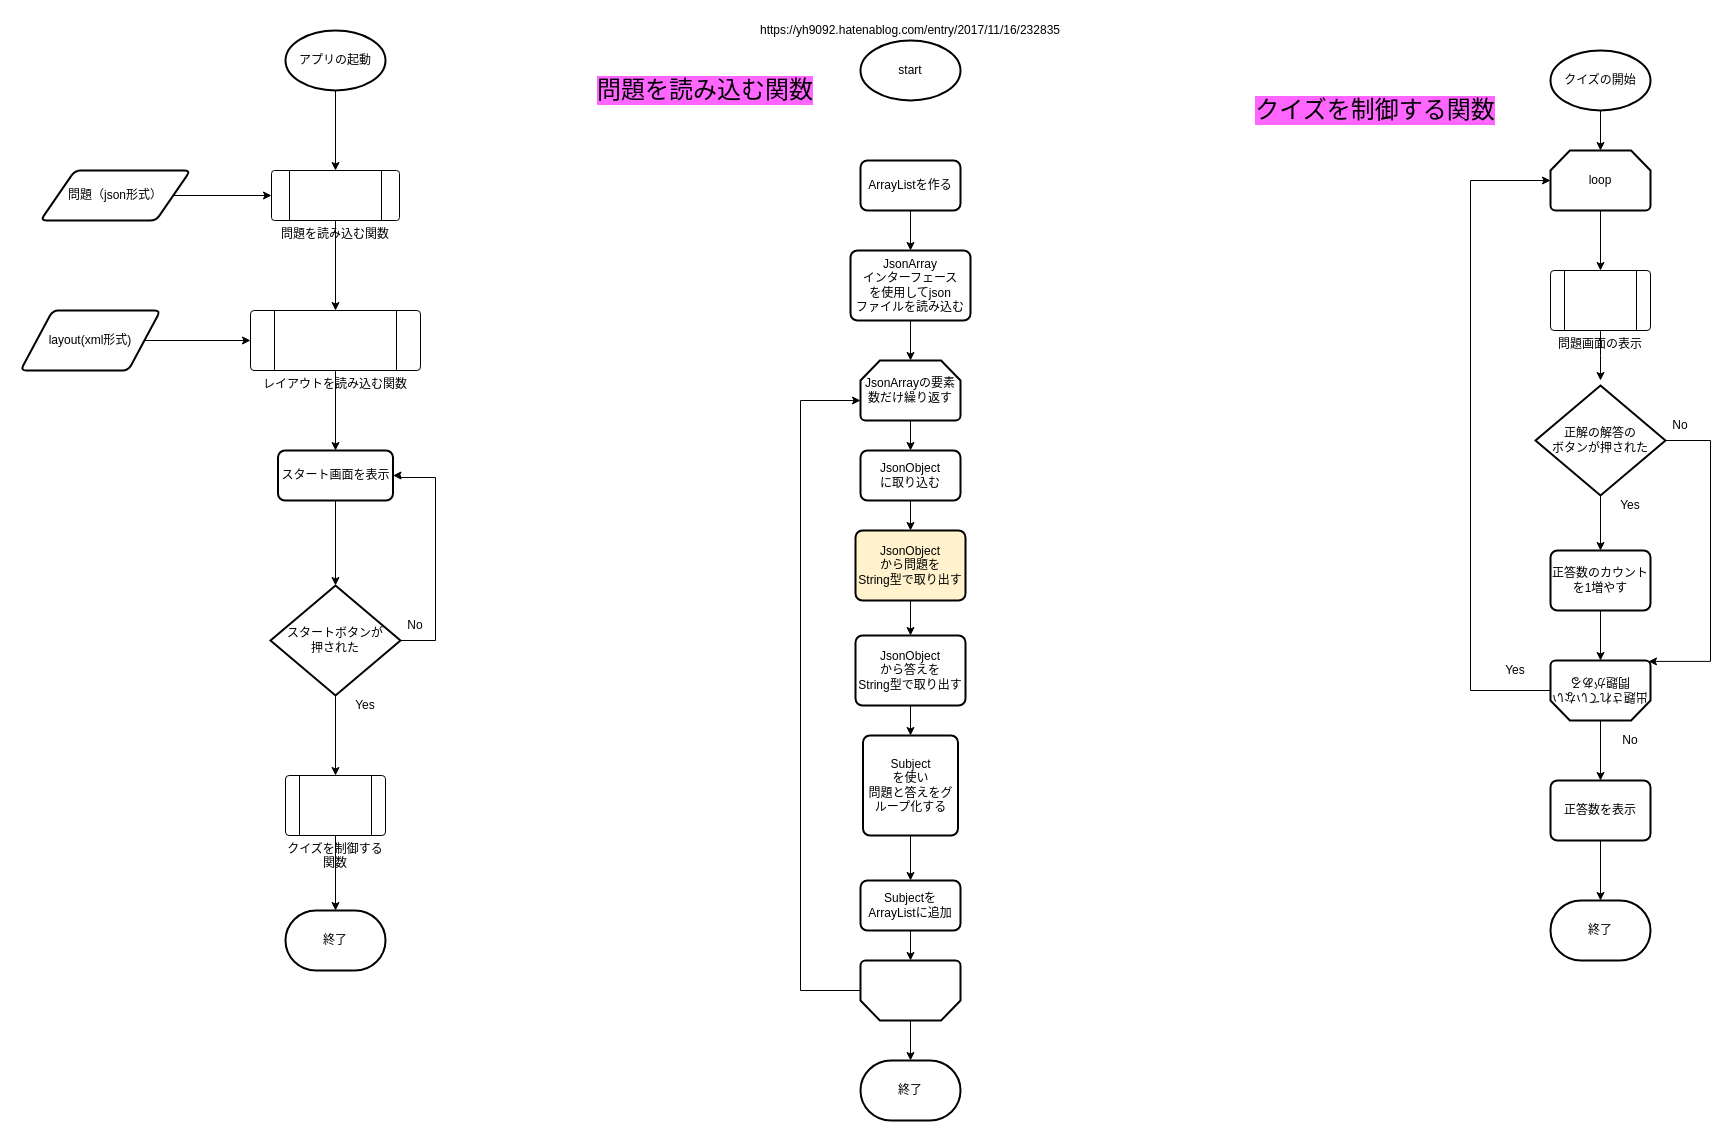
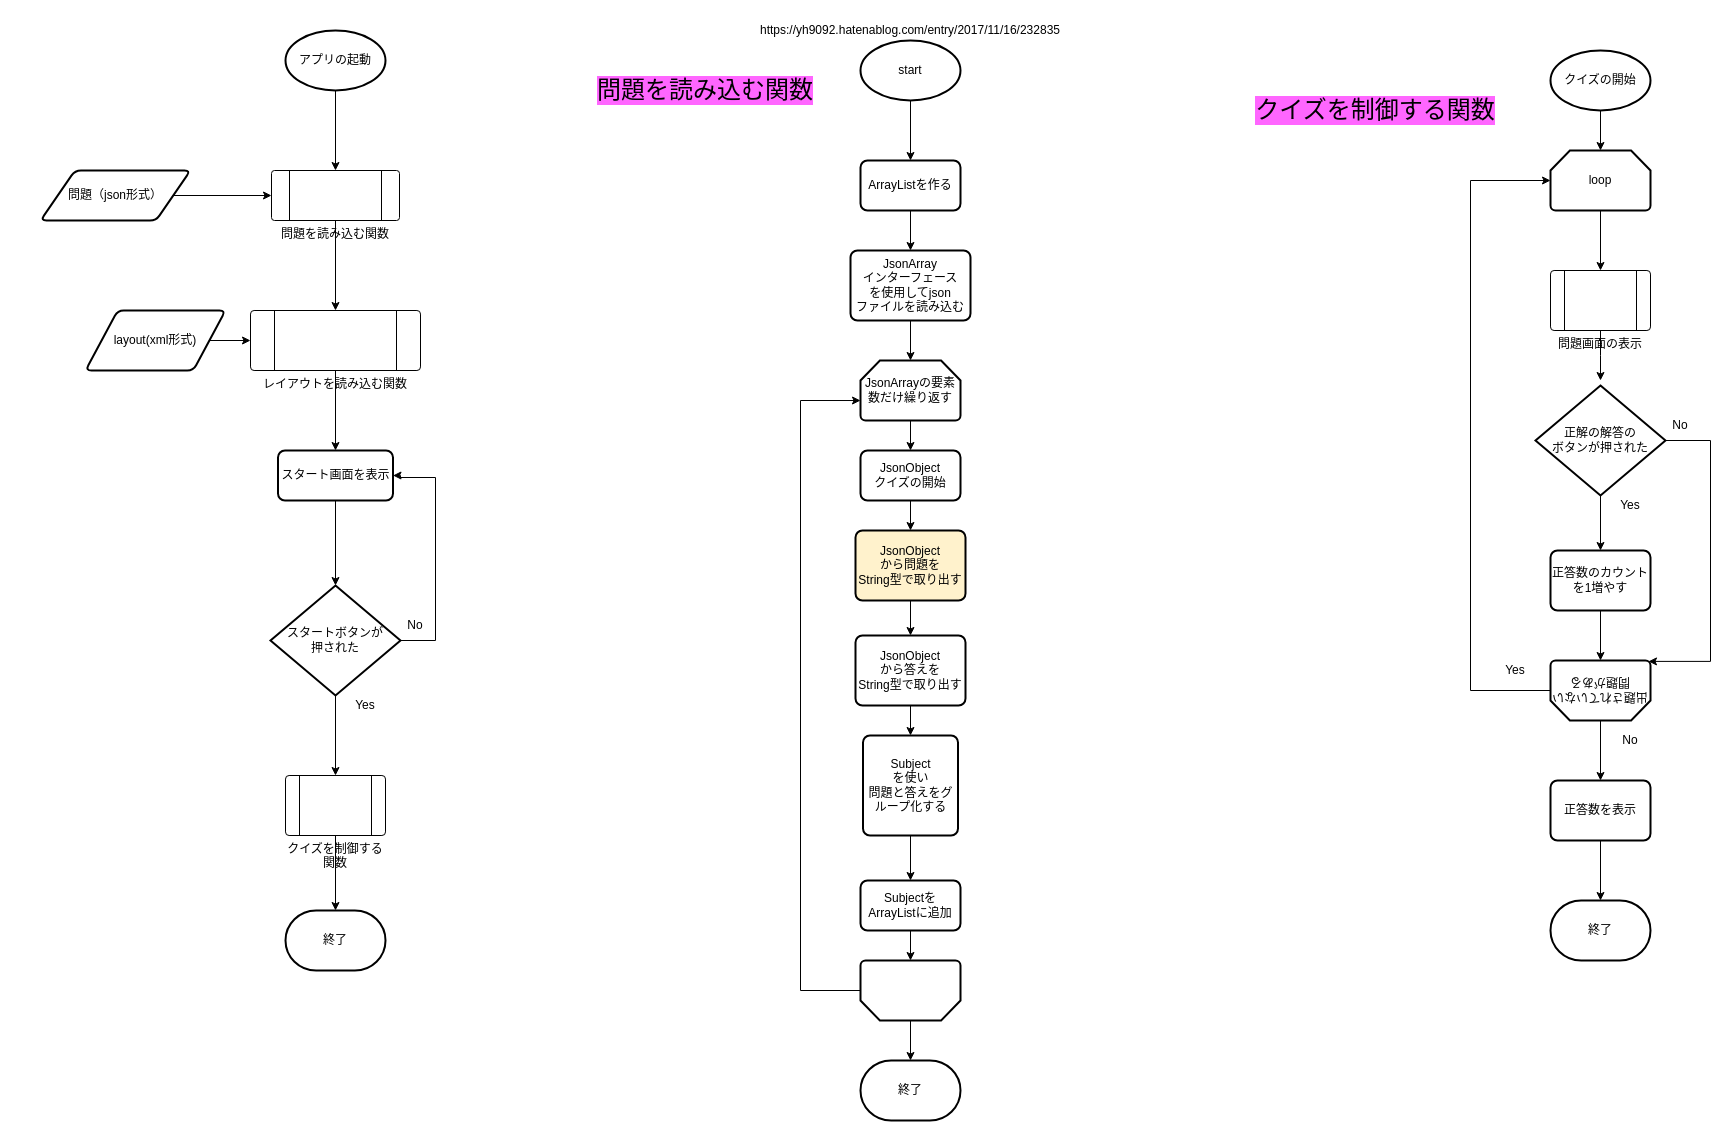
none -> (911, 127)
(91, 341) -> (156, 341)
(911, 476) -> (911, 476)
